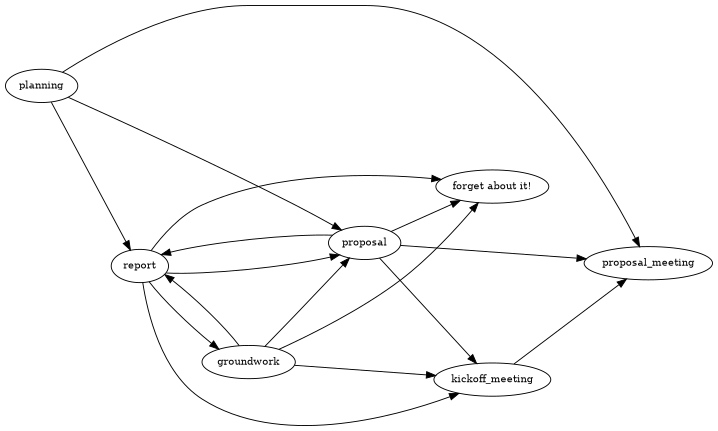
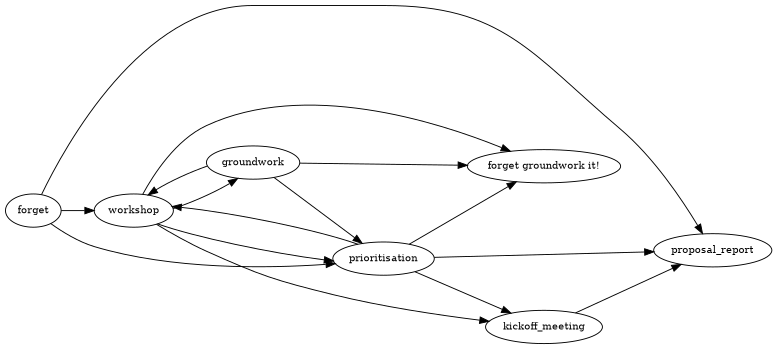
(42, 86) -> (33, 211)
(492, 187) -> (544, 166)
(365, 243) -> (384, 259)
(648, 263) -> (713, 250)
(140, 266) -> (134, 211)
(360, 370) -> none
